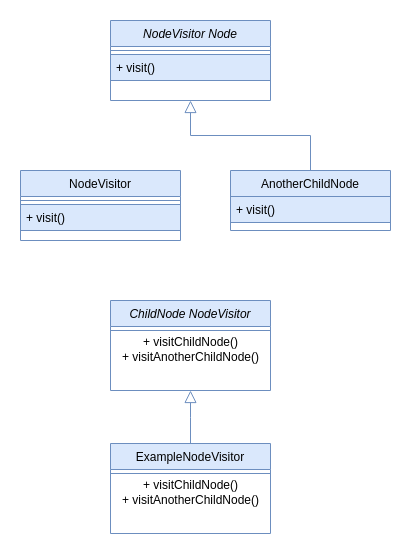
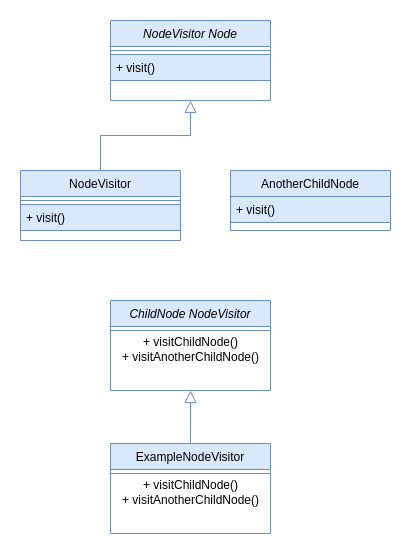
none -> (127, 136)
(269, 136) -> none
